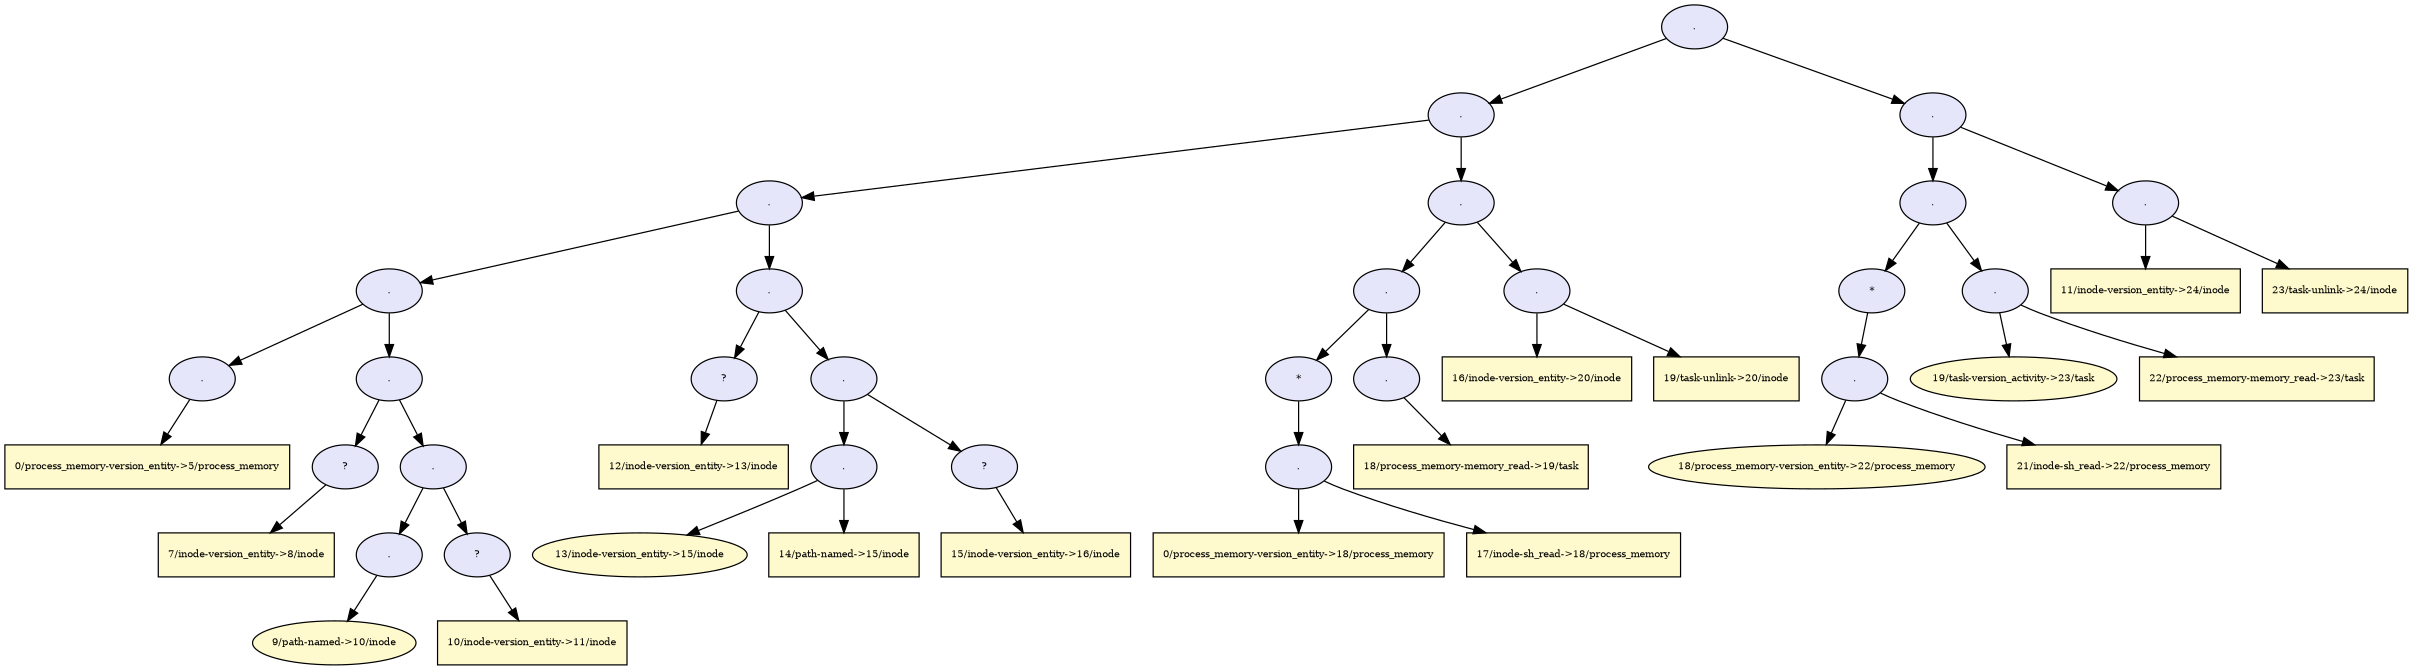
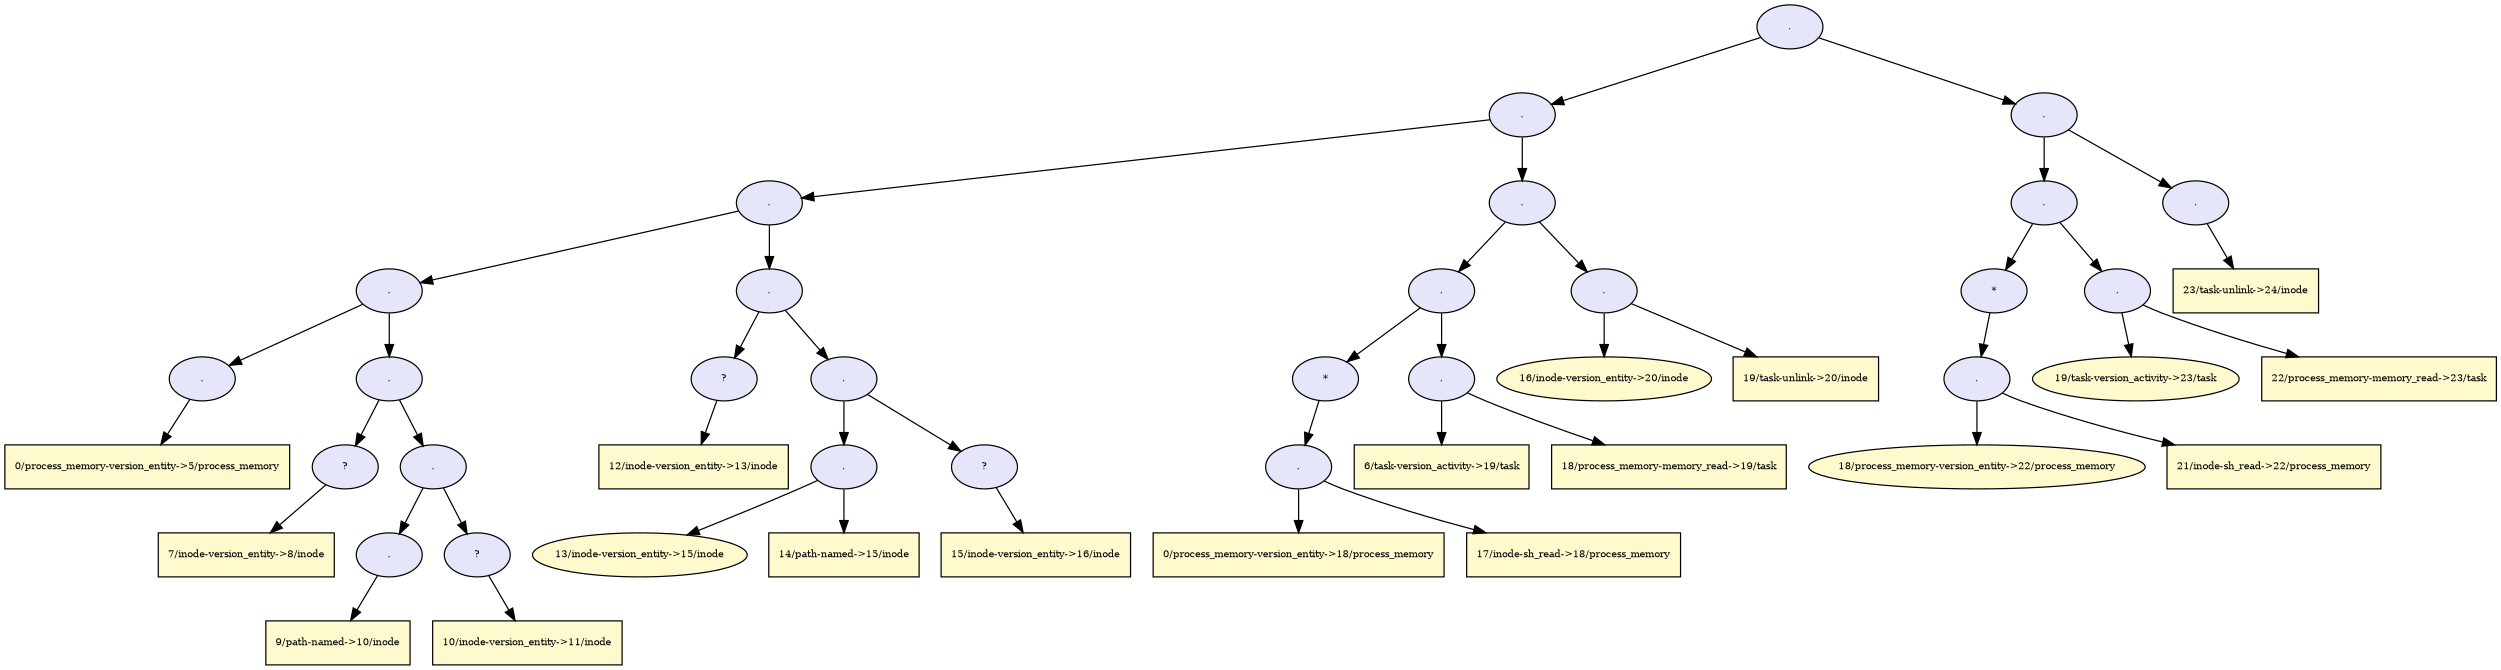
(2146, 291) -> none
(1537, 379) -> (1604, 379)
none -> (1442, 467)
(334, 643) -> (338, 643)
